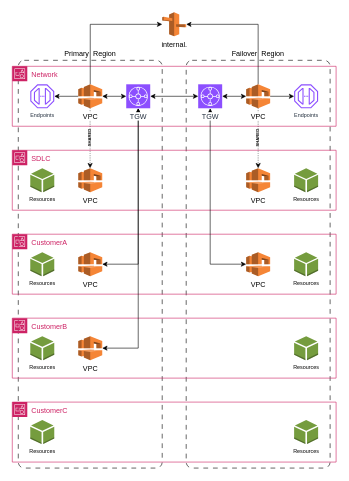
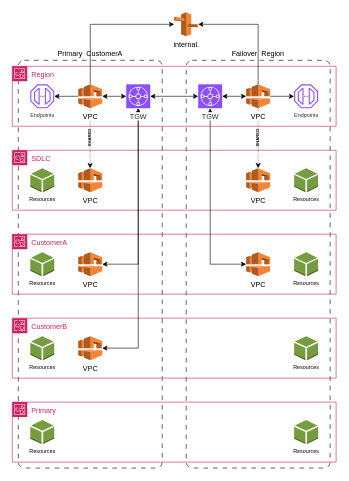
(174, 24) -> (186, 24)
(90, 54) -> (90, 54)
(46, 75) -> (43, 75)
(50, 411) -> (45, 411)
